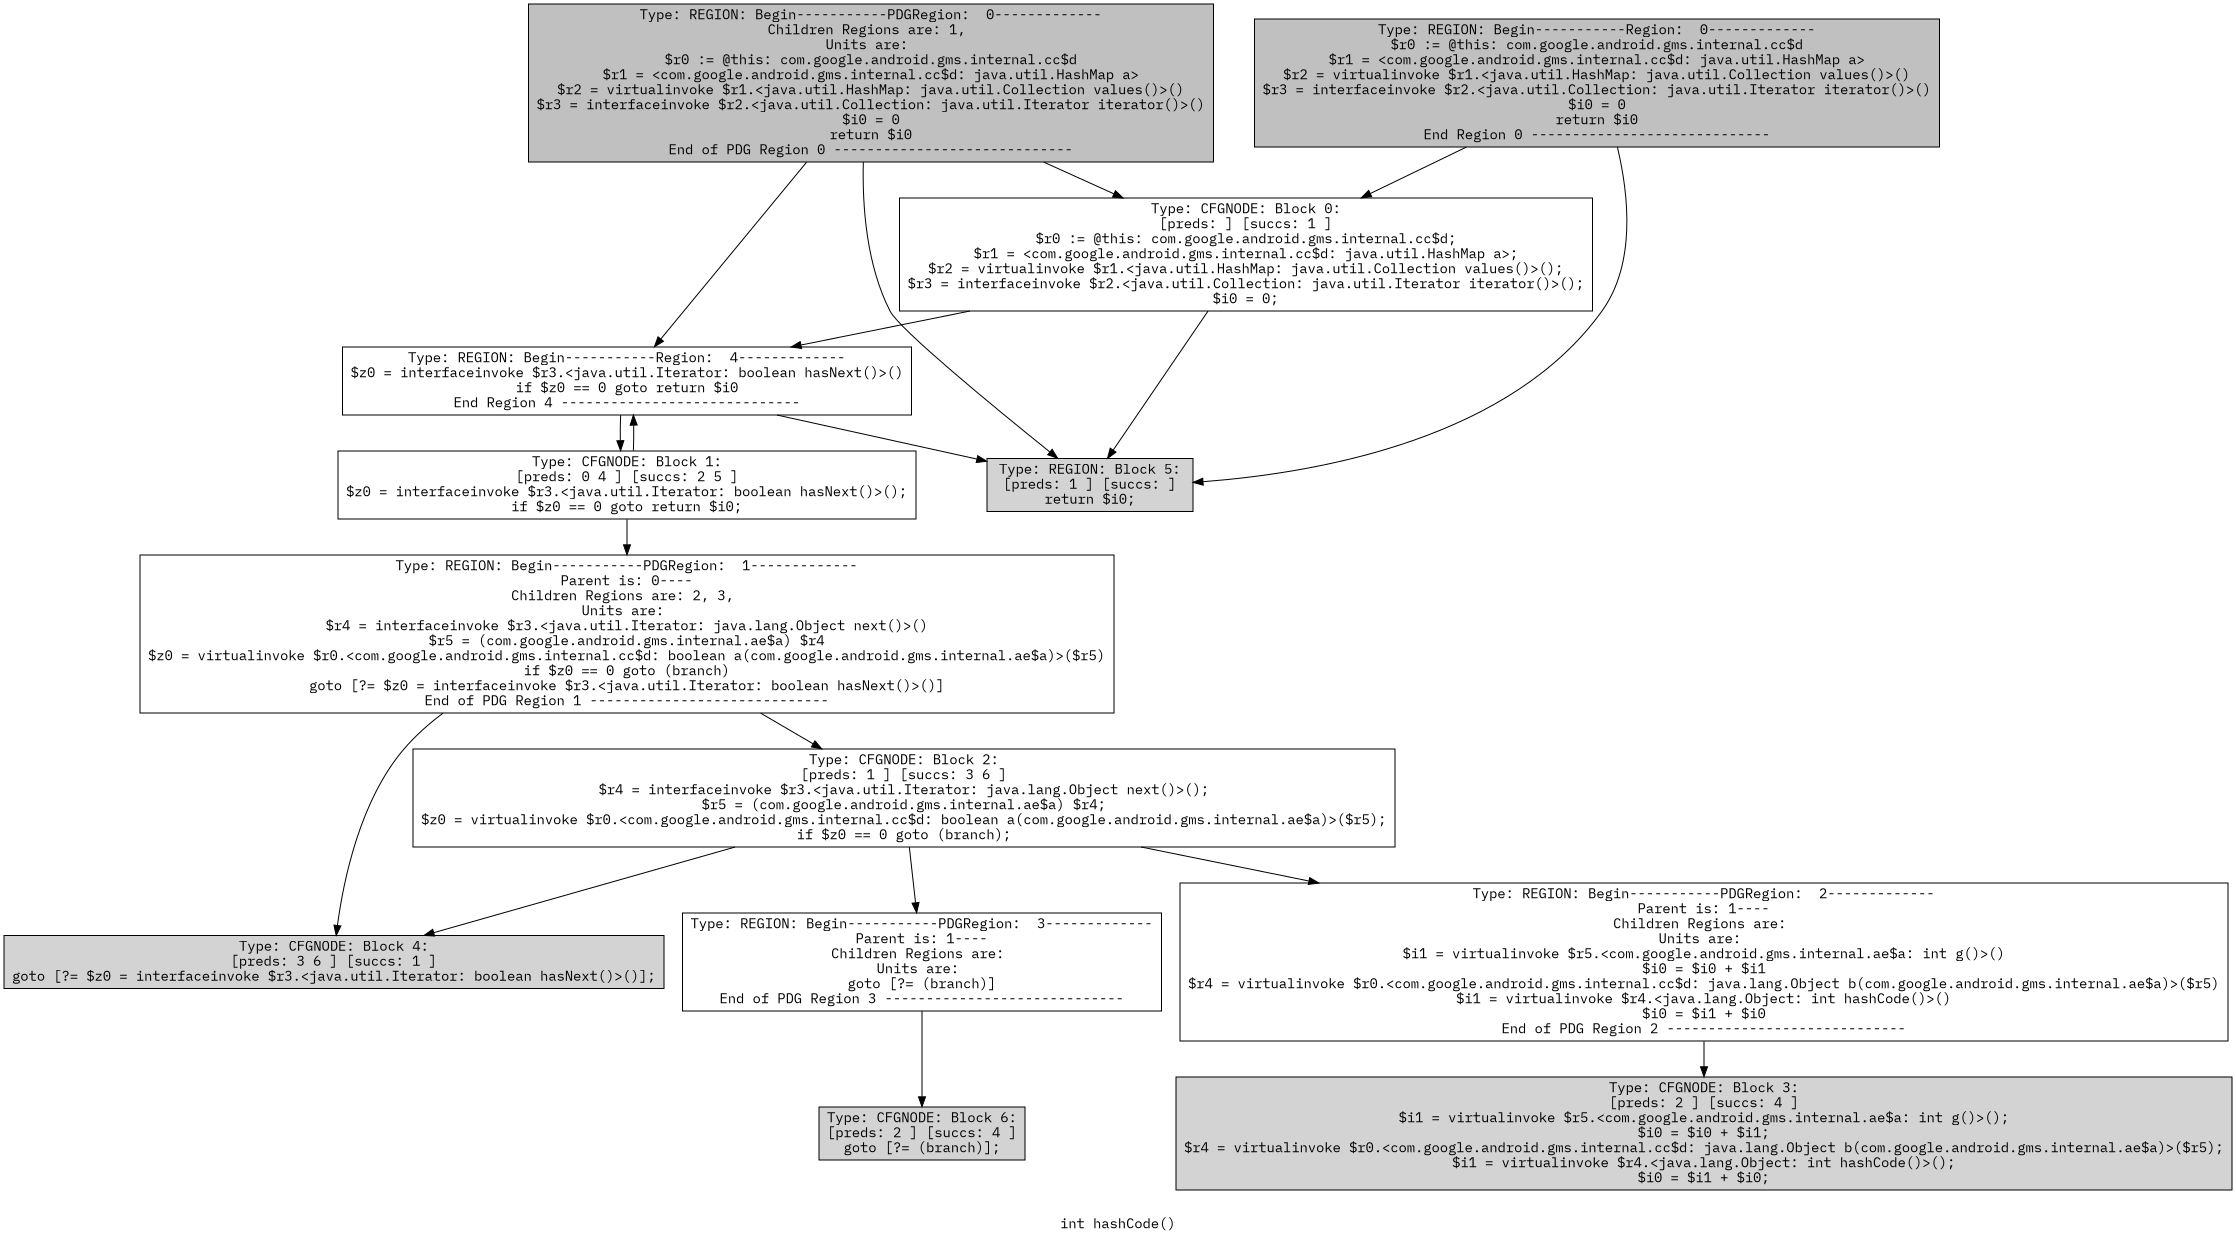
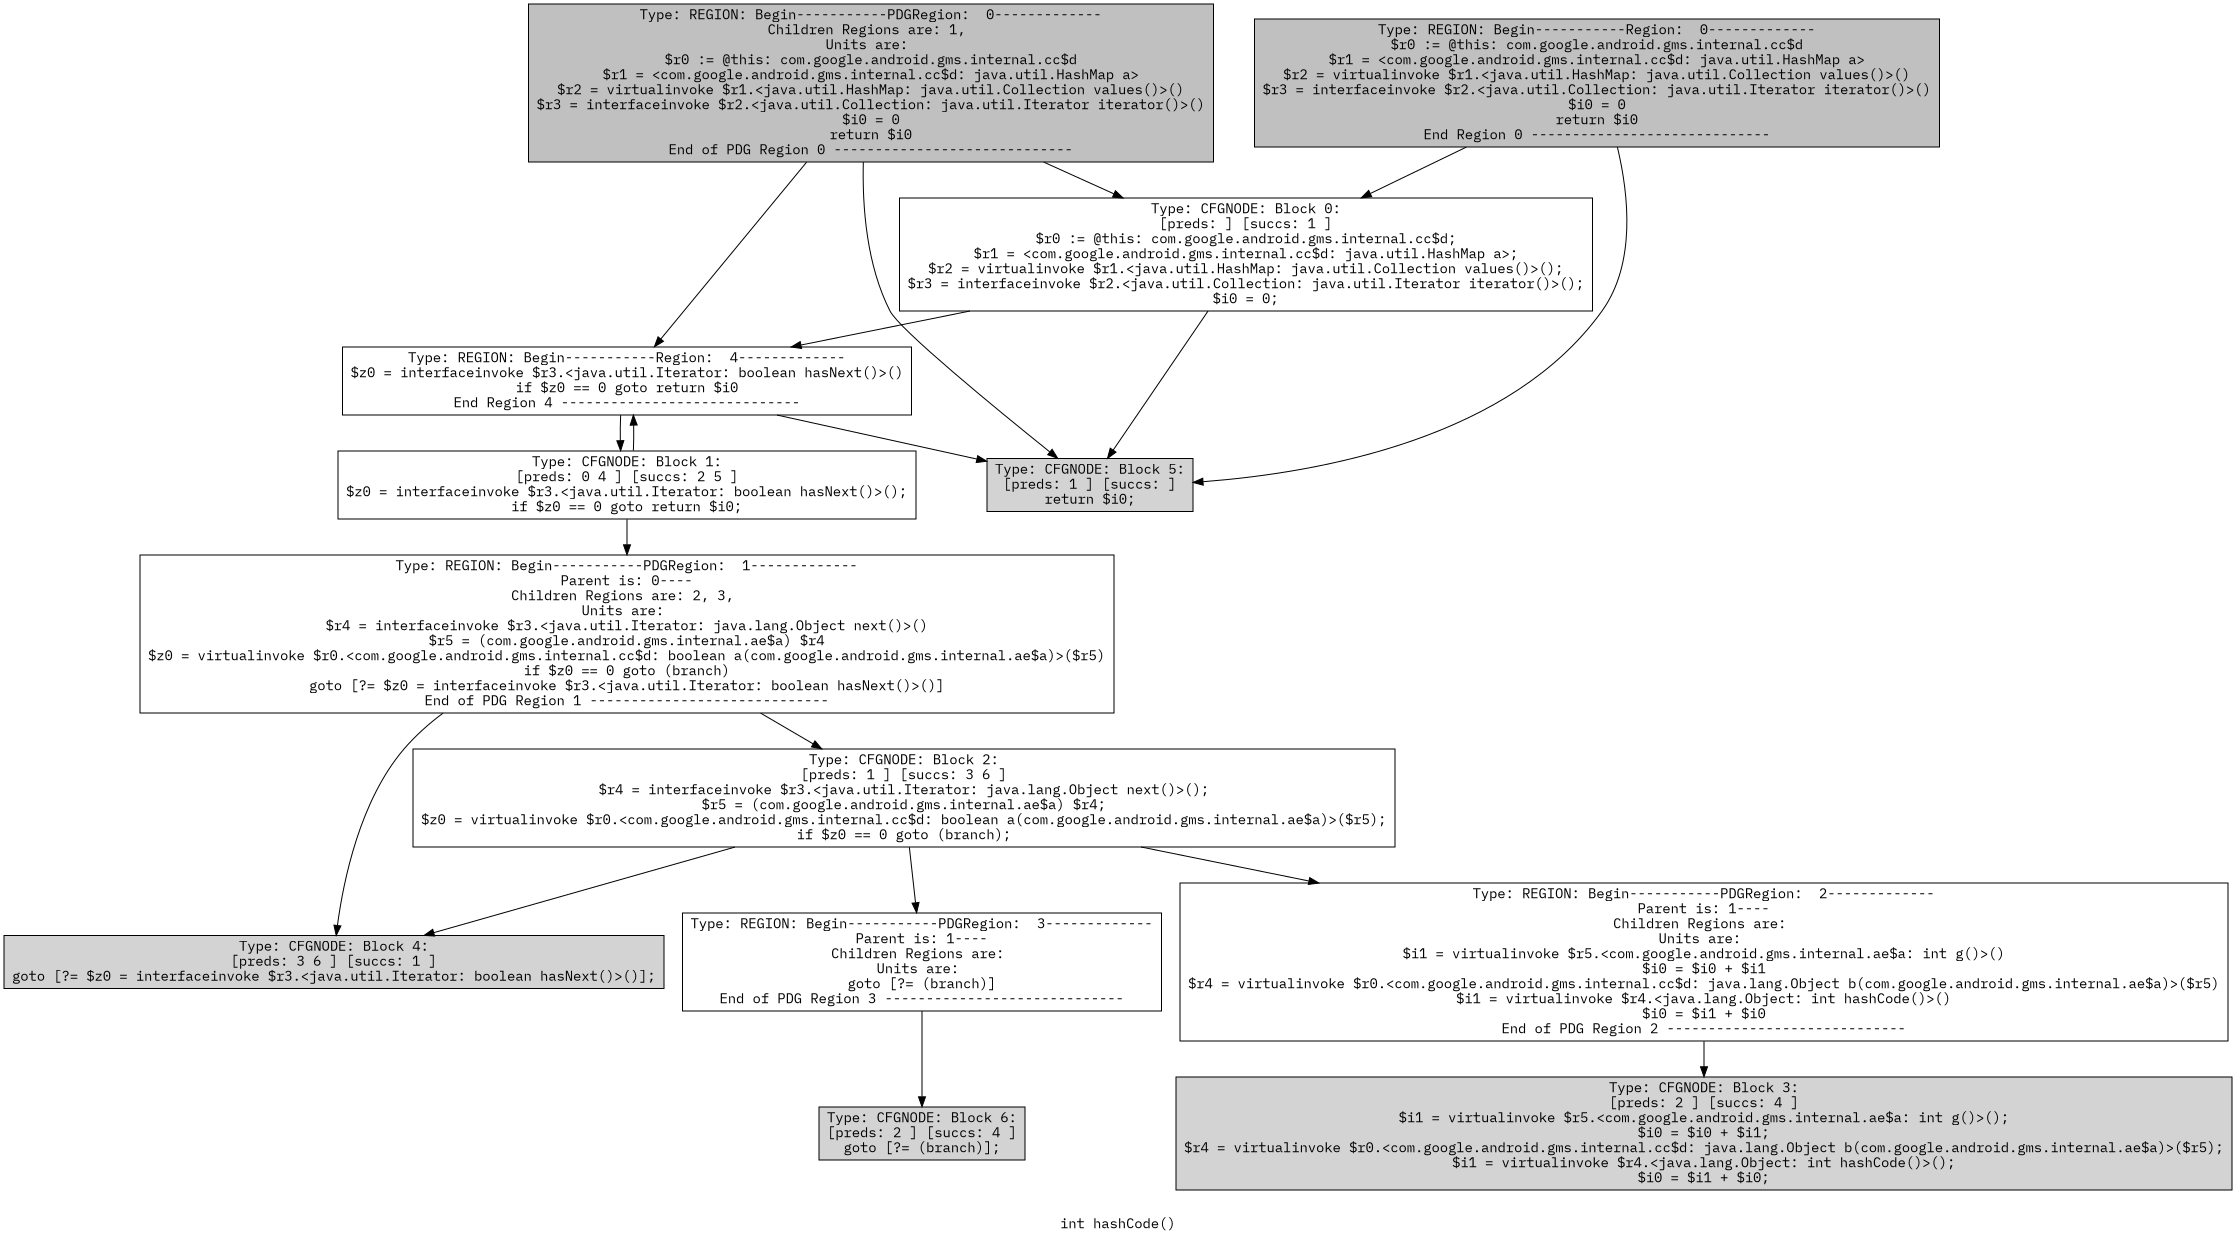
(1090, 485) -> (1090, 485)
